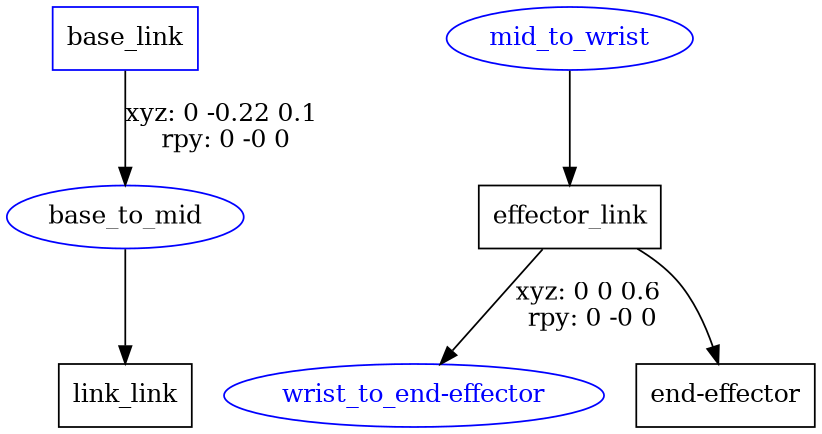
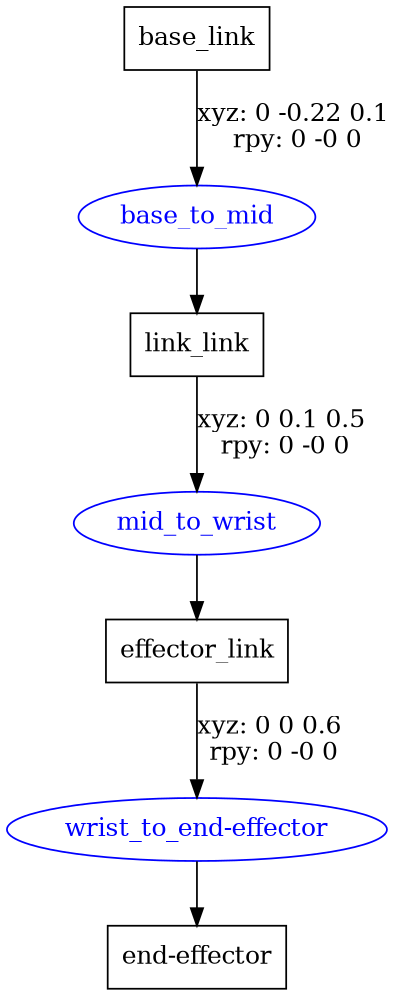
(125, 38) -> (197, 38)
(125, 217) -> (197, 217)
(685, 290) -> (197, 885)
none -> (197, 425)
